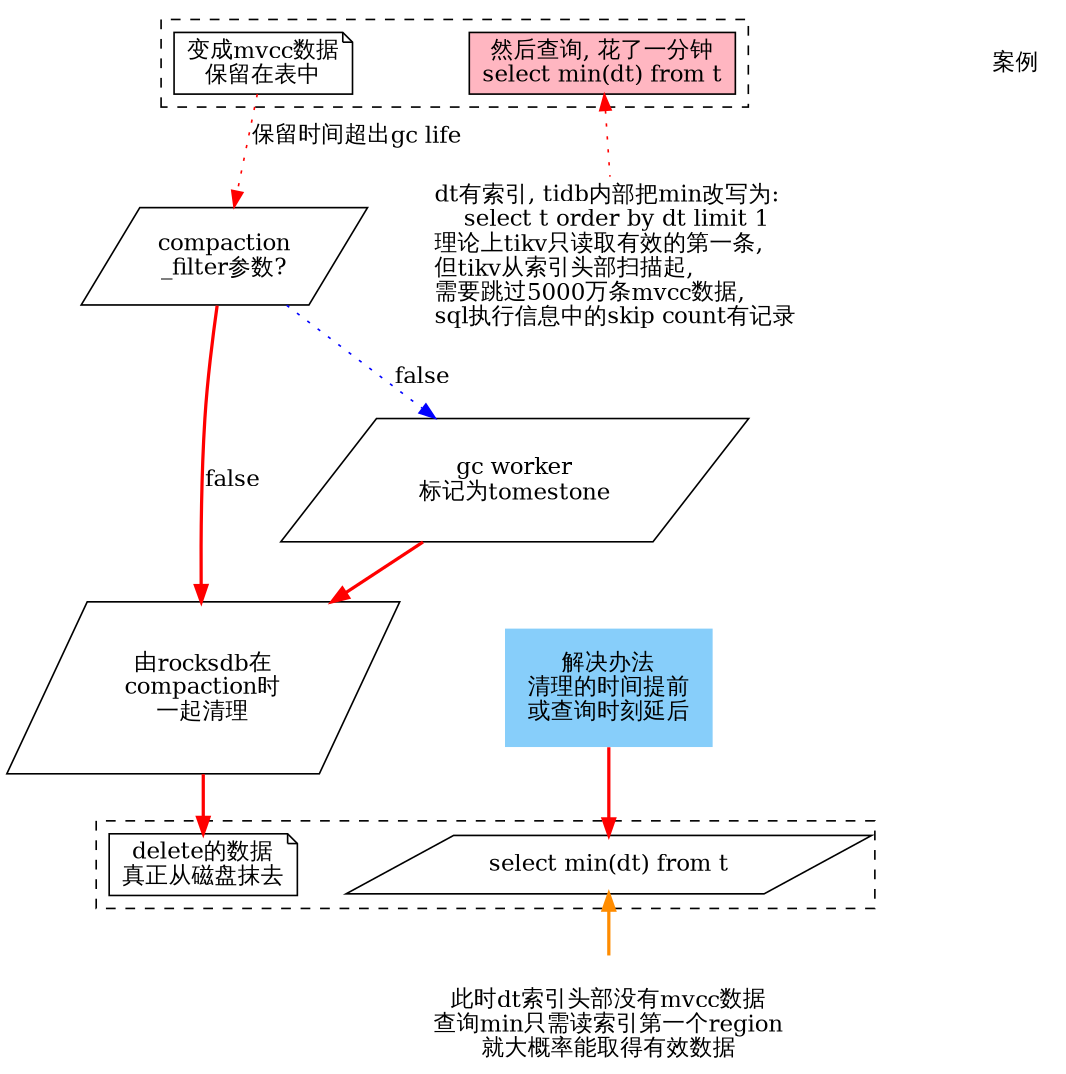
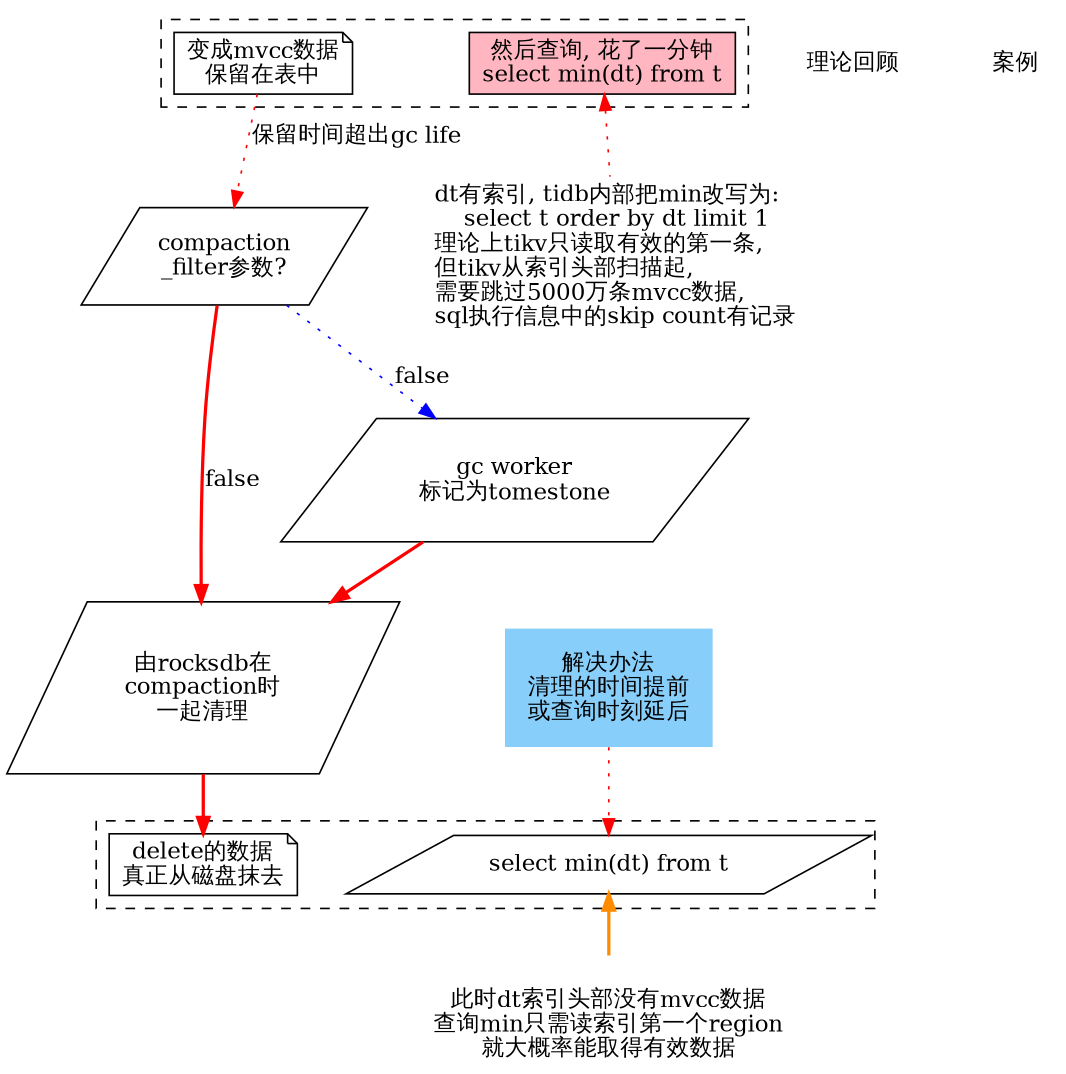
none -> (854, 63)
(609, 783) -> (609, 783)
